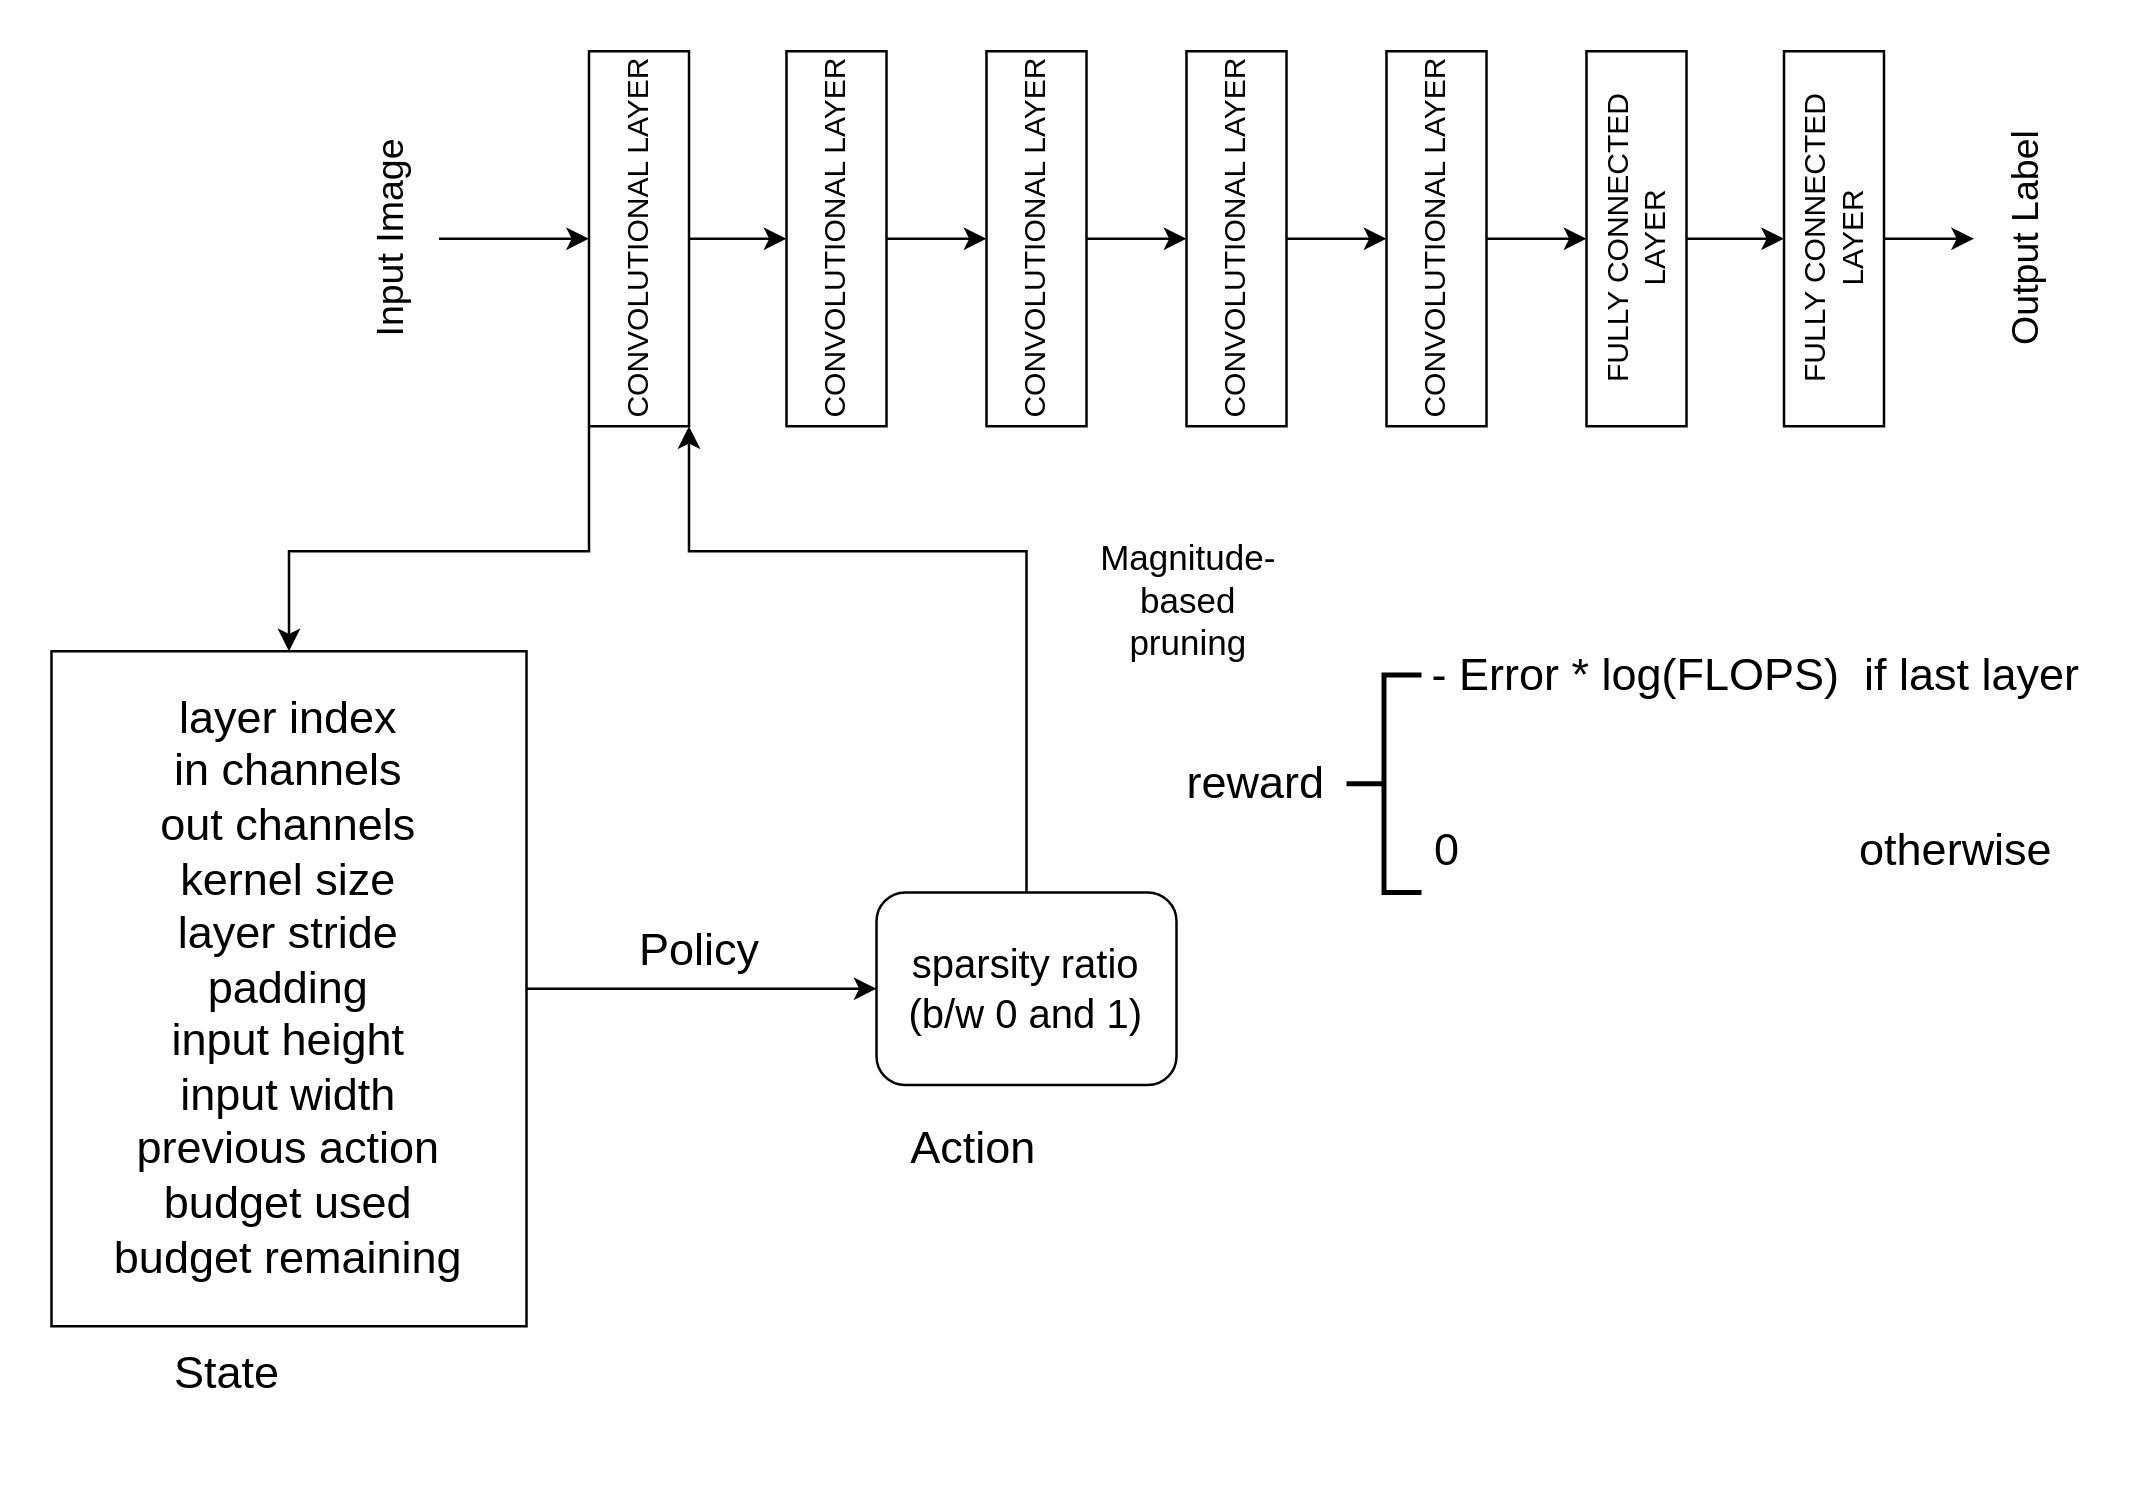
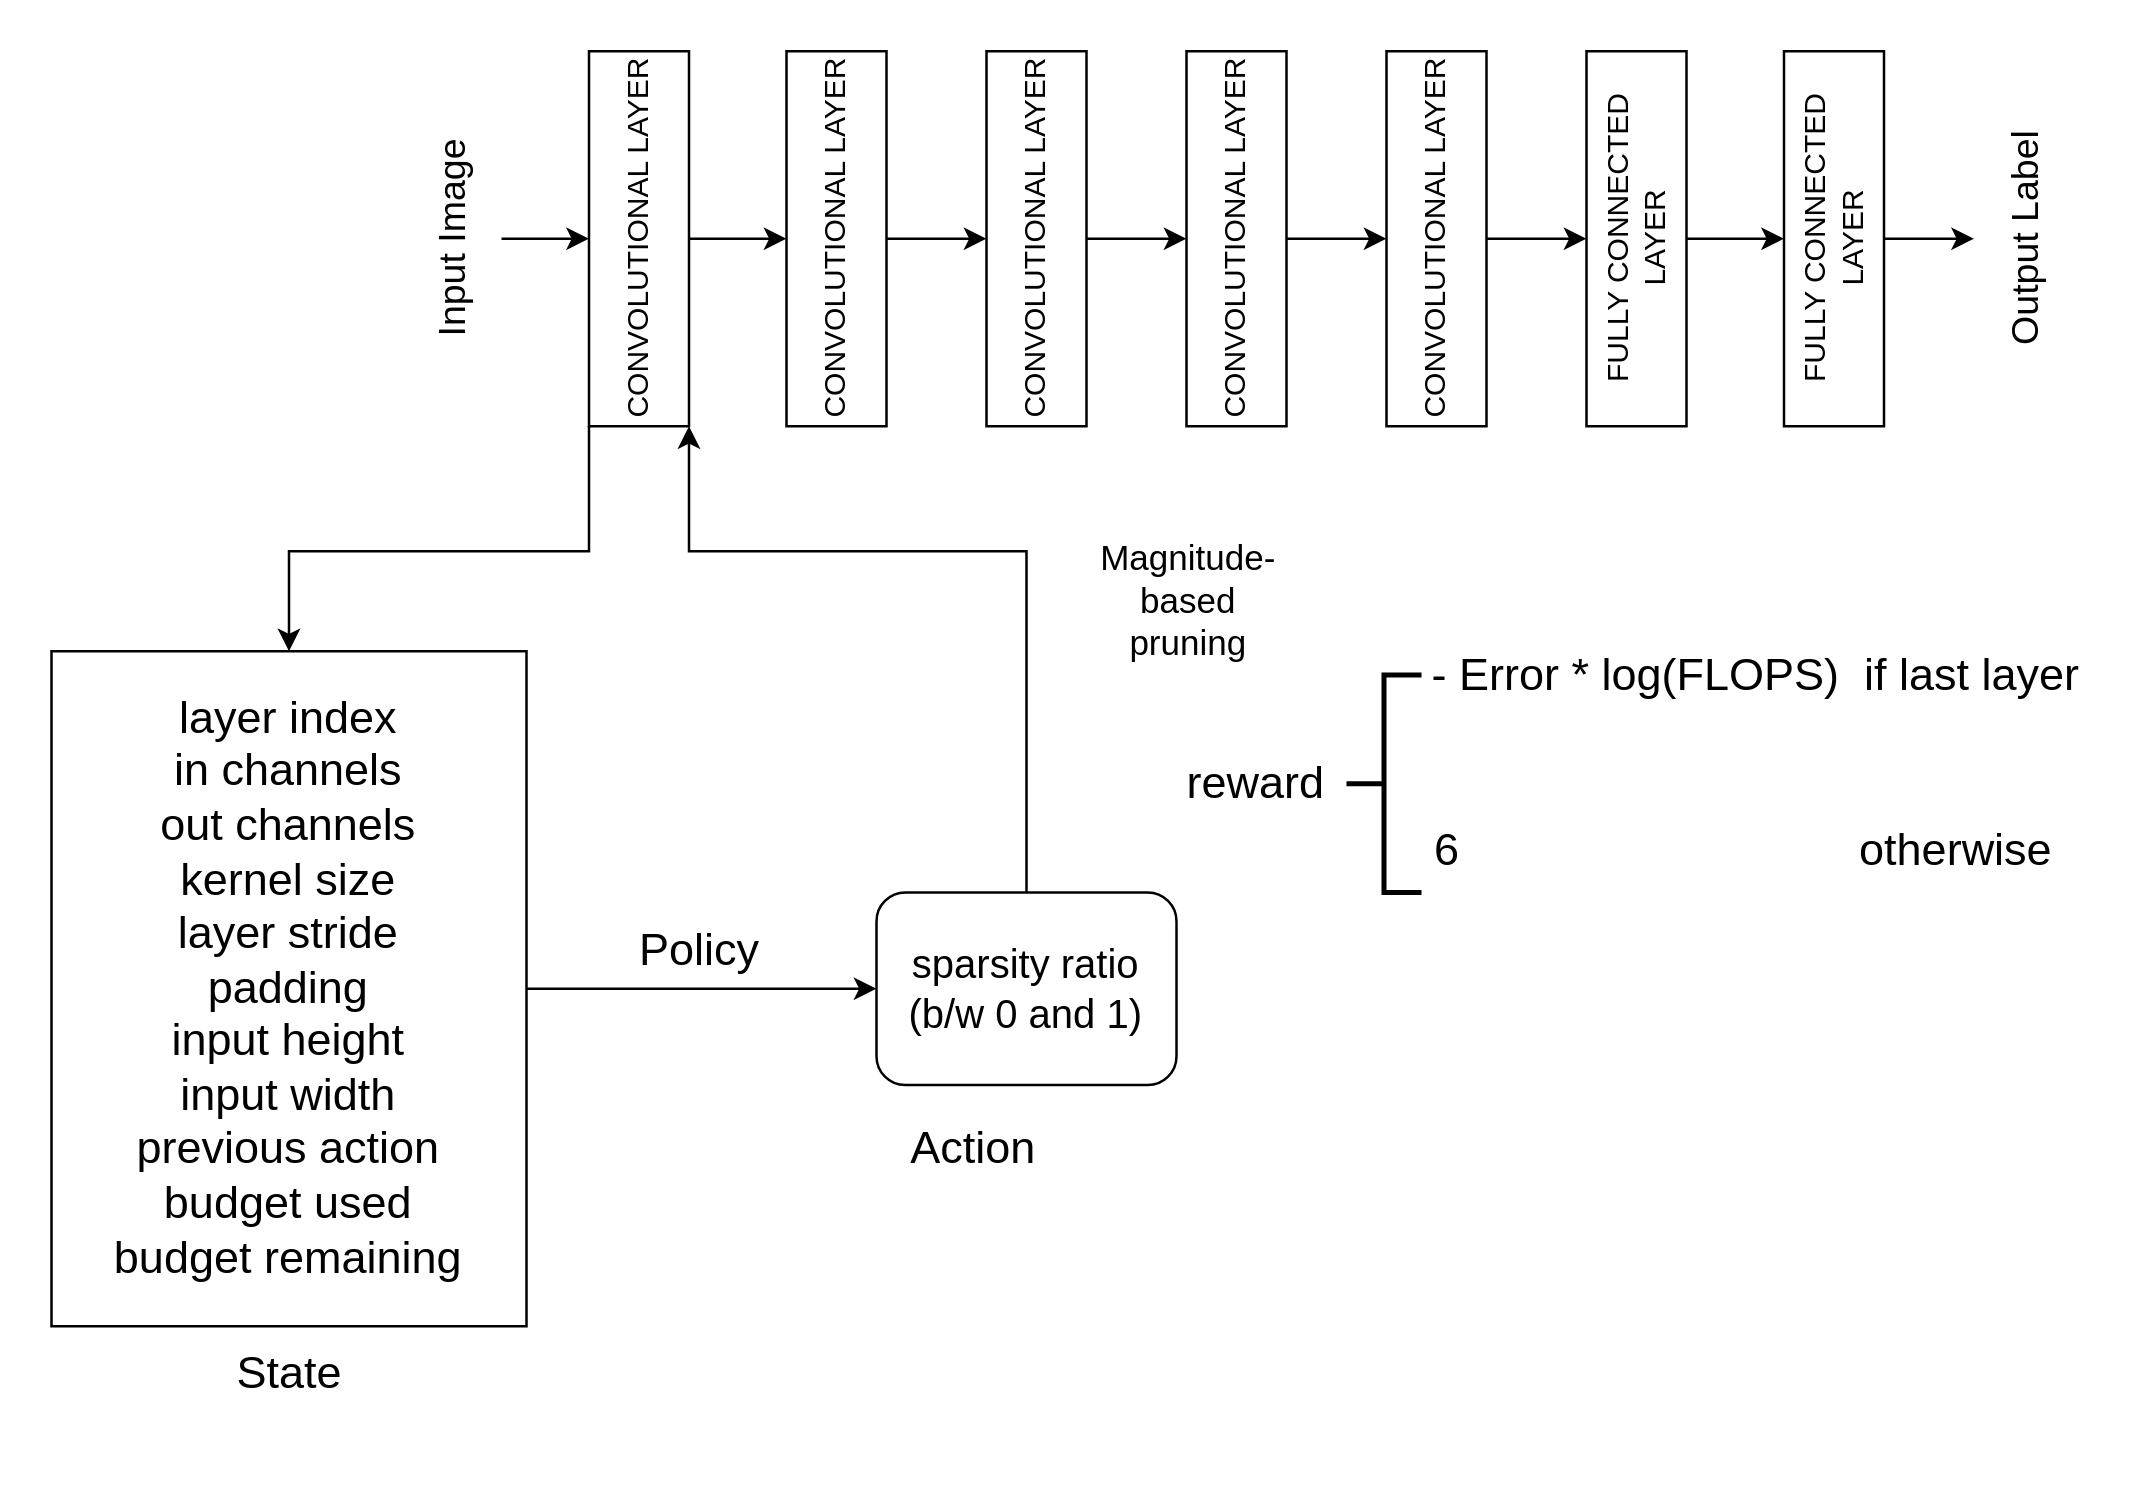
(389, 239) -> (451, 239)
(1563, 851) -> (1563, 851)
(226, 1401) -> (289, 1401)
